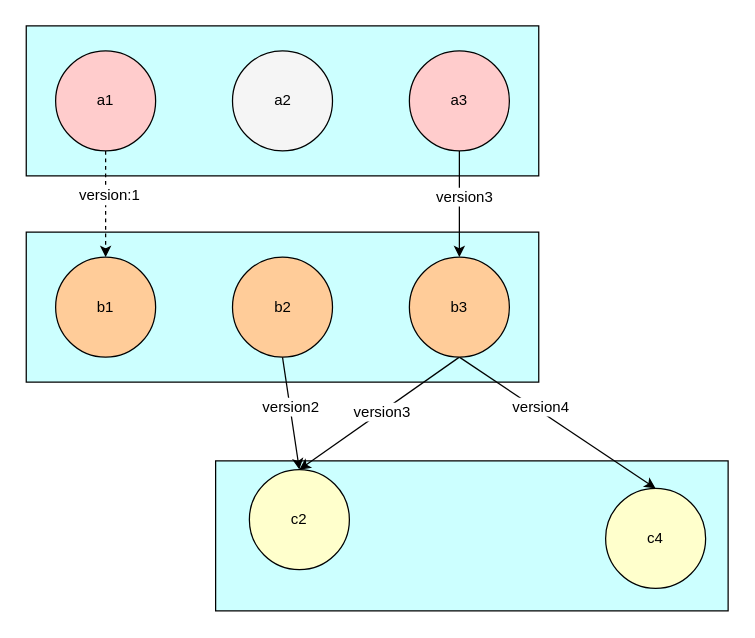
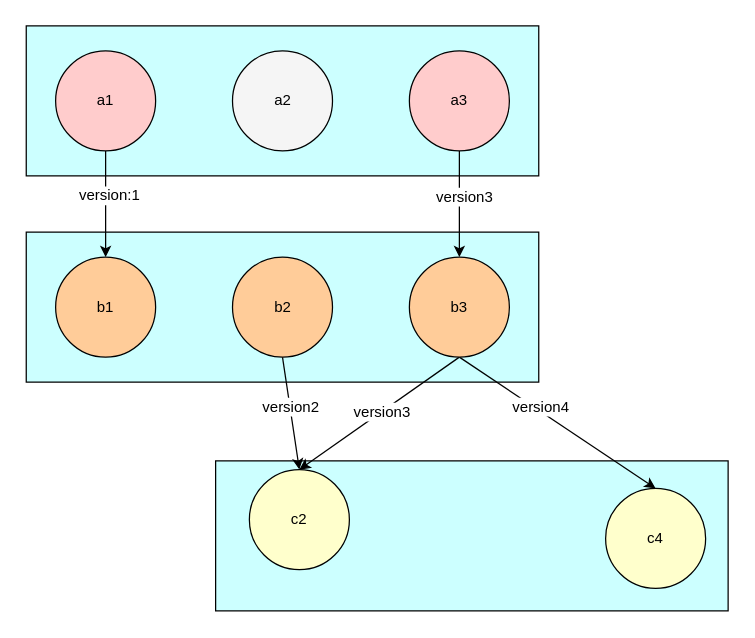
(106, 227) -> (106, 227)
